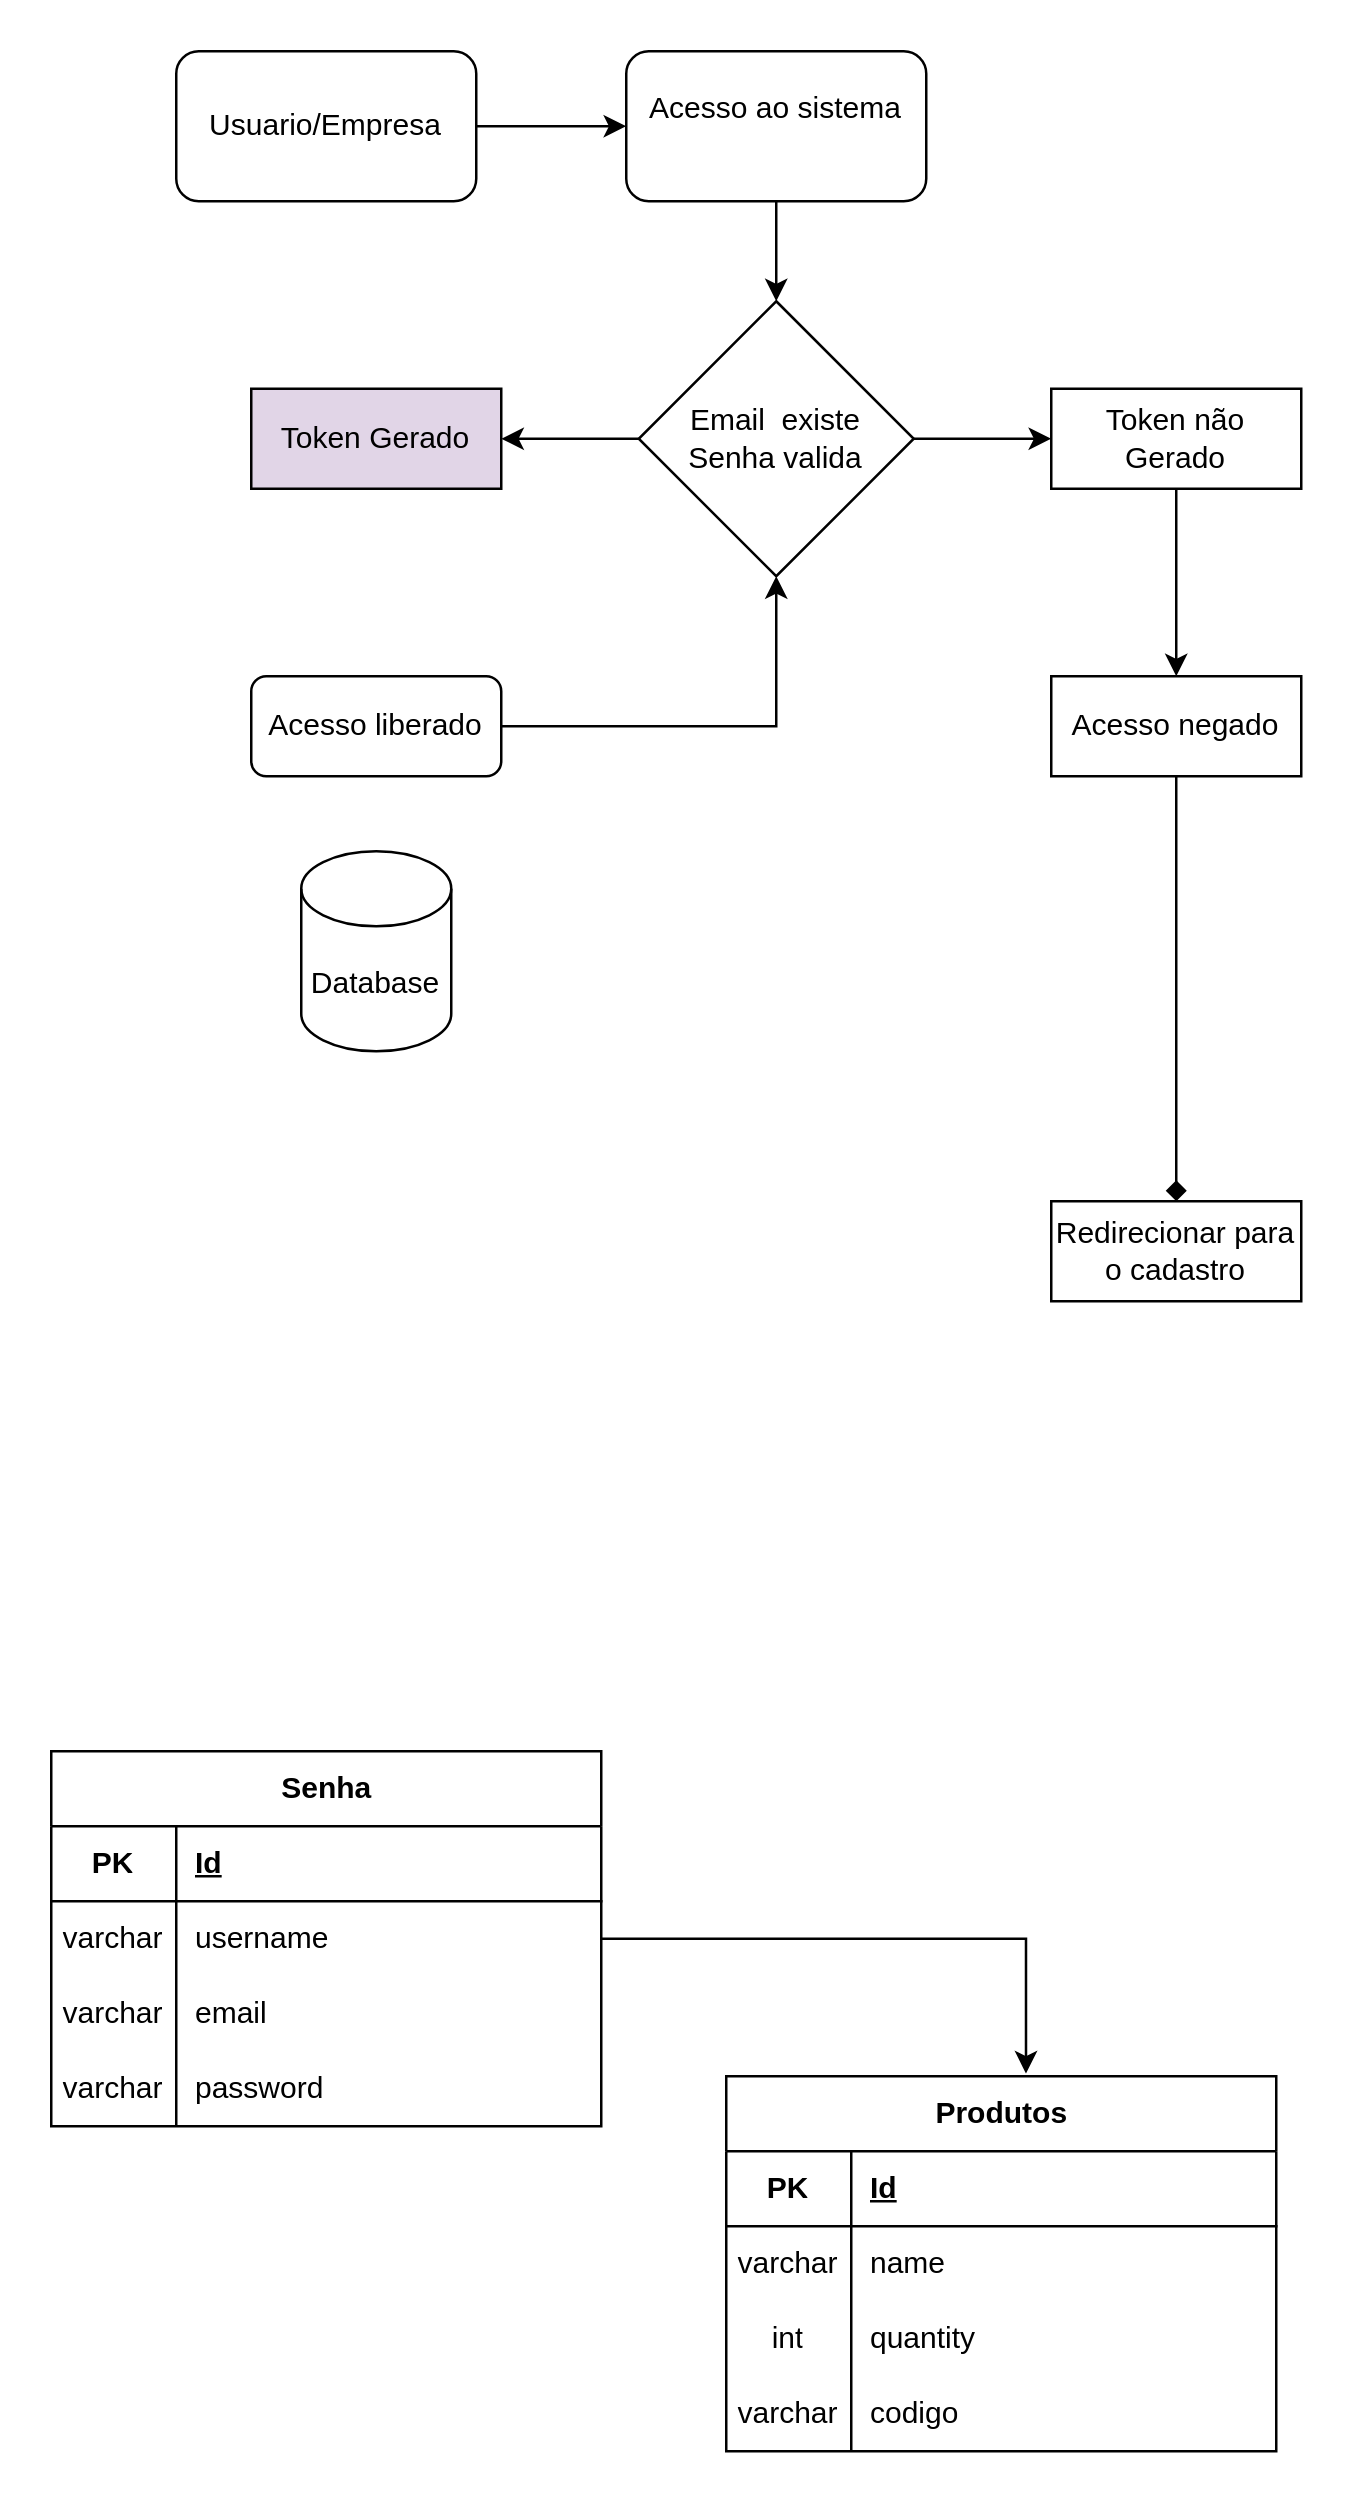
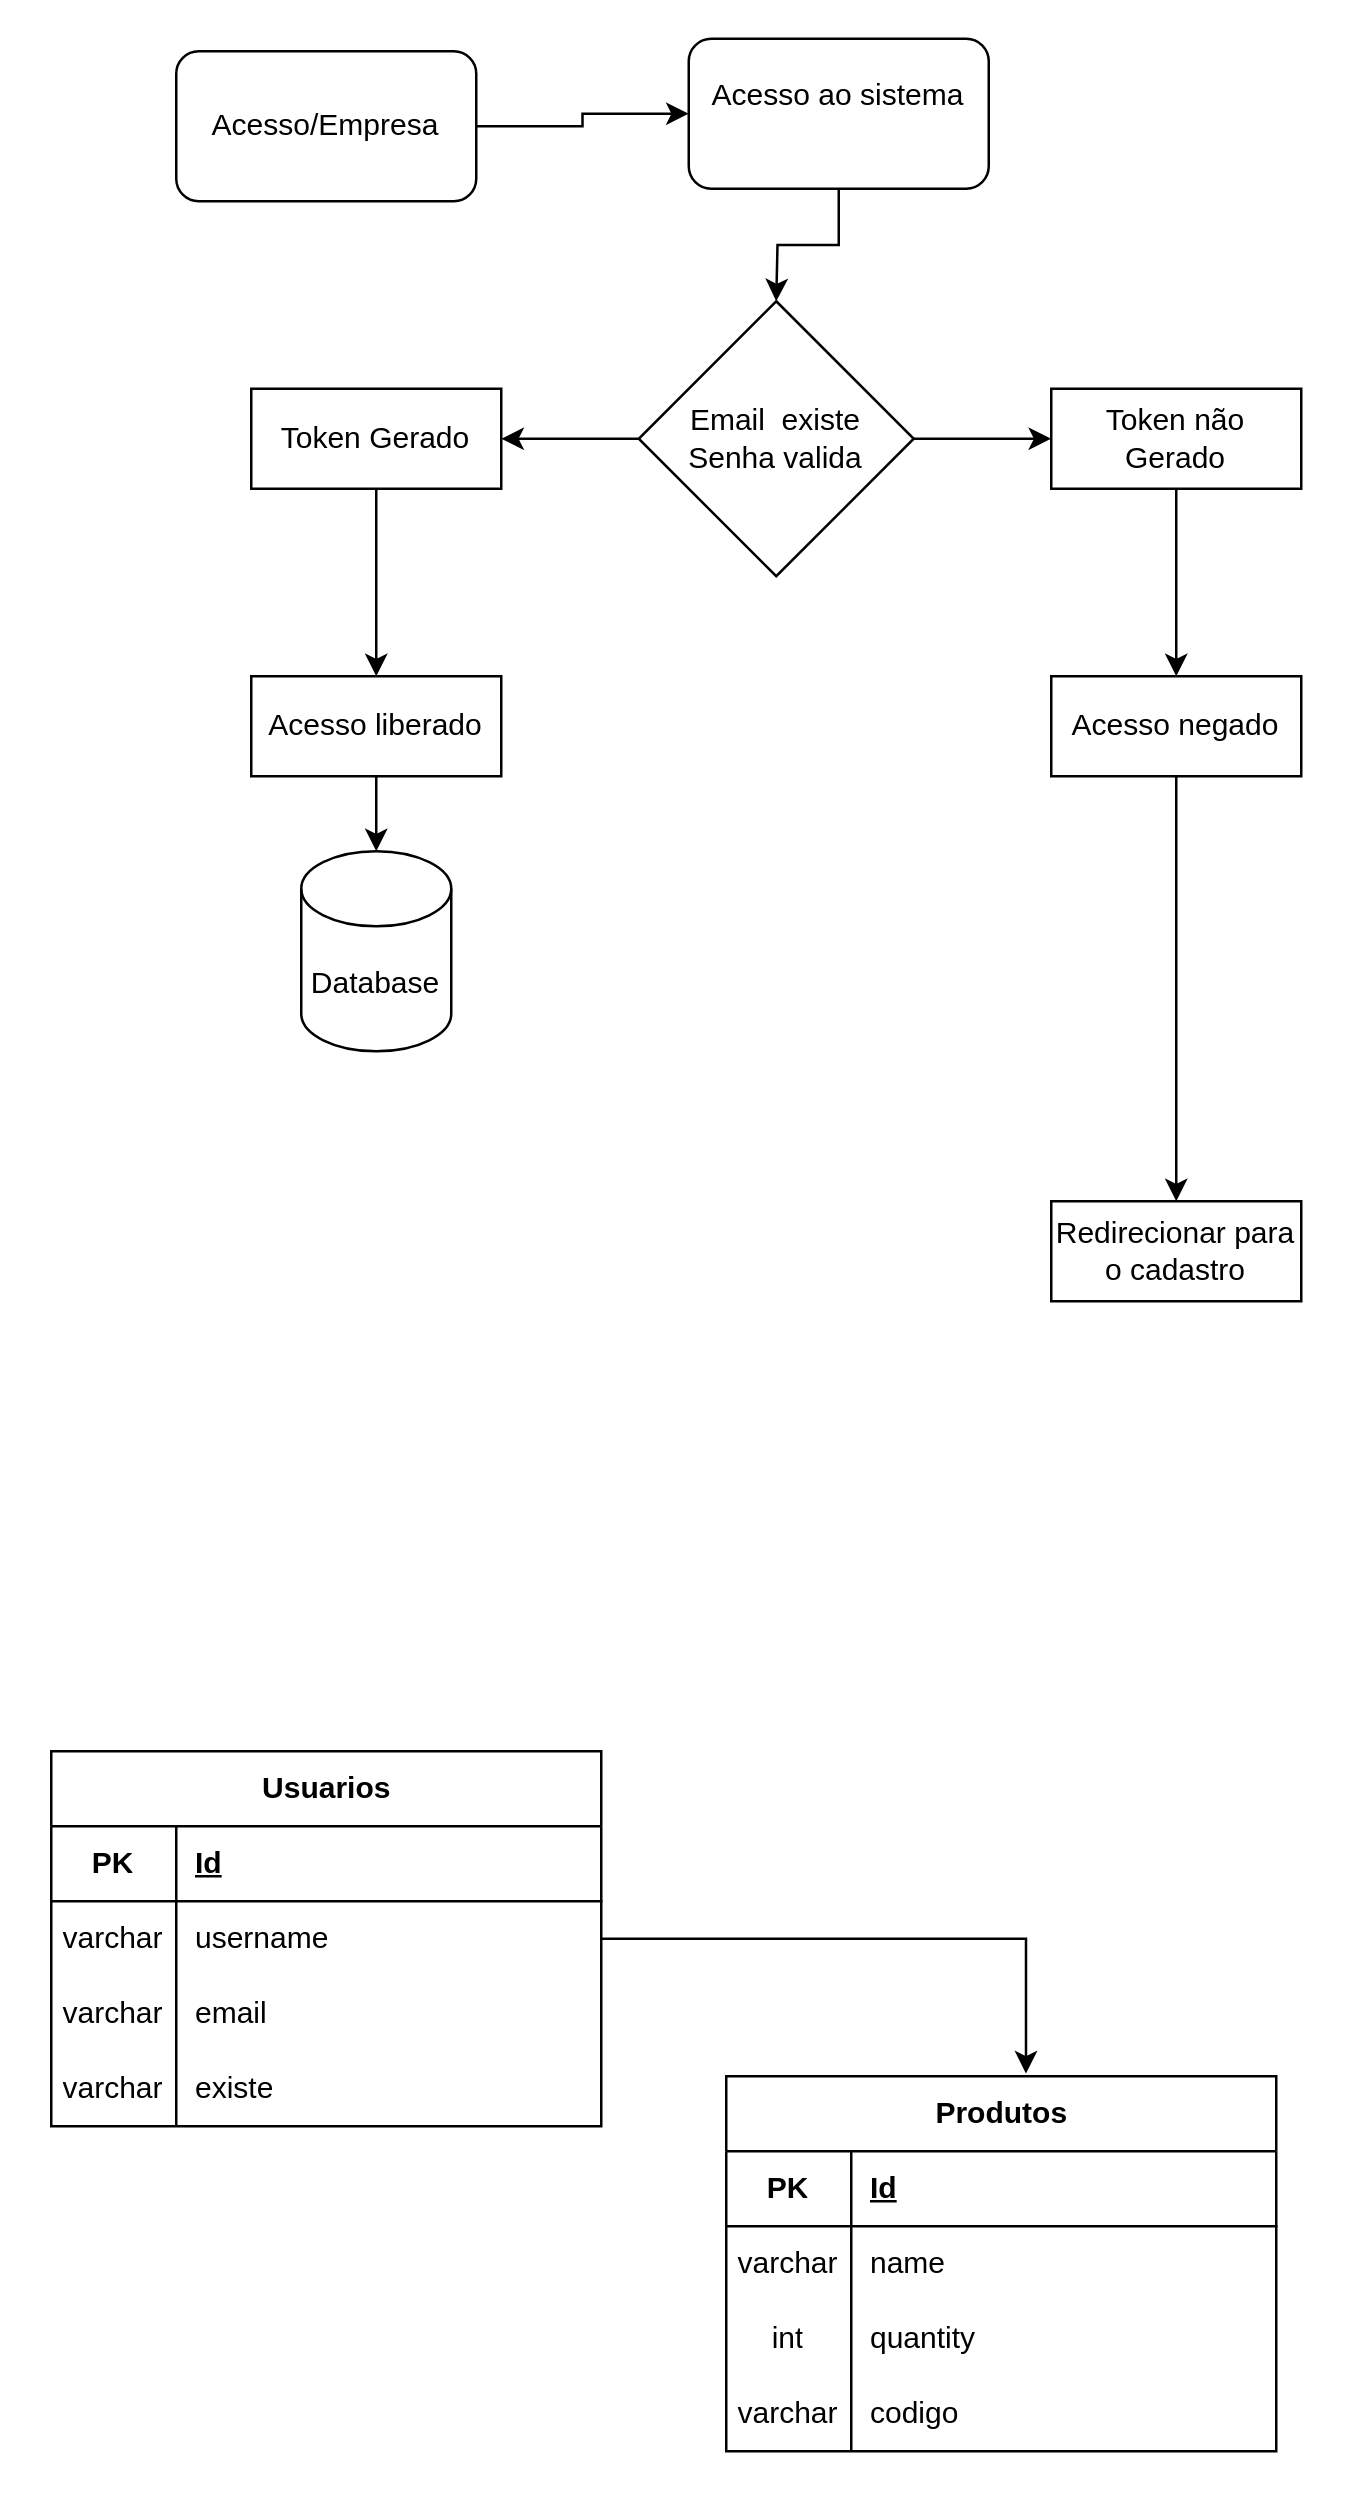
(326, 126) -> (326, 126)
(776, 126) -> (839, 114)
(376, 439) -> (376, 439)
none -> (376, 574)
(376, 726) -> (376, 726)
(705, 726) -> (376, 822)
(1176, 1181) -> (1176, 1182)
(328, 1789) -> (328, 1789)
(263, 2089) -> (243, 2089)
